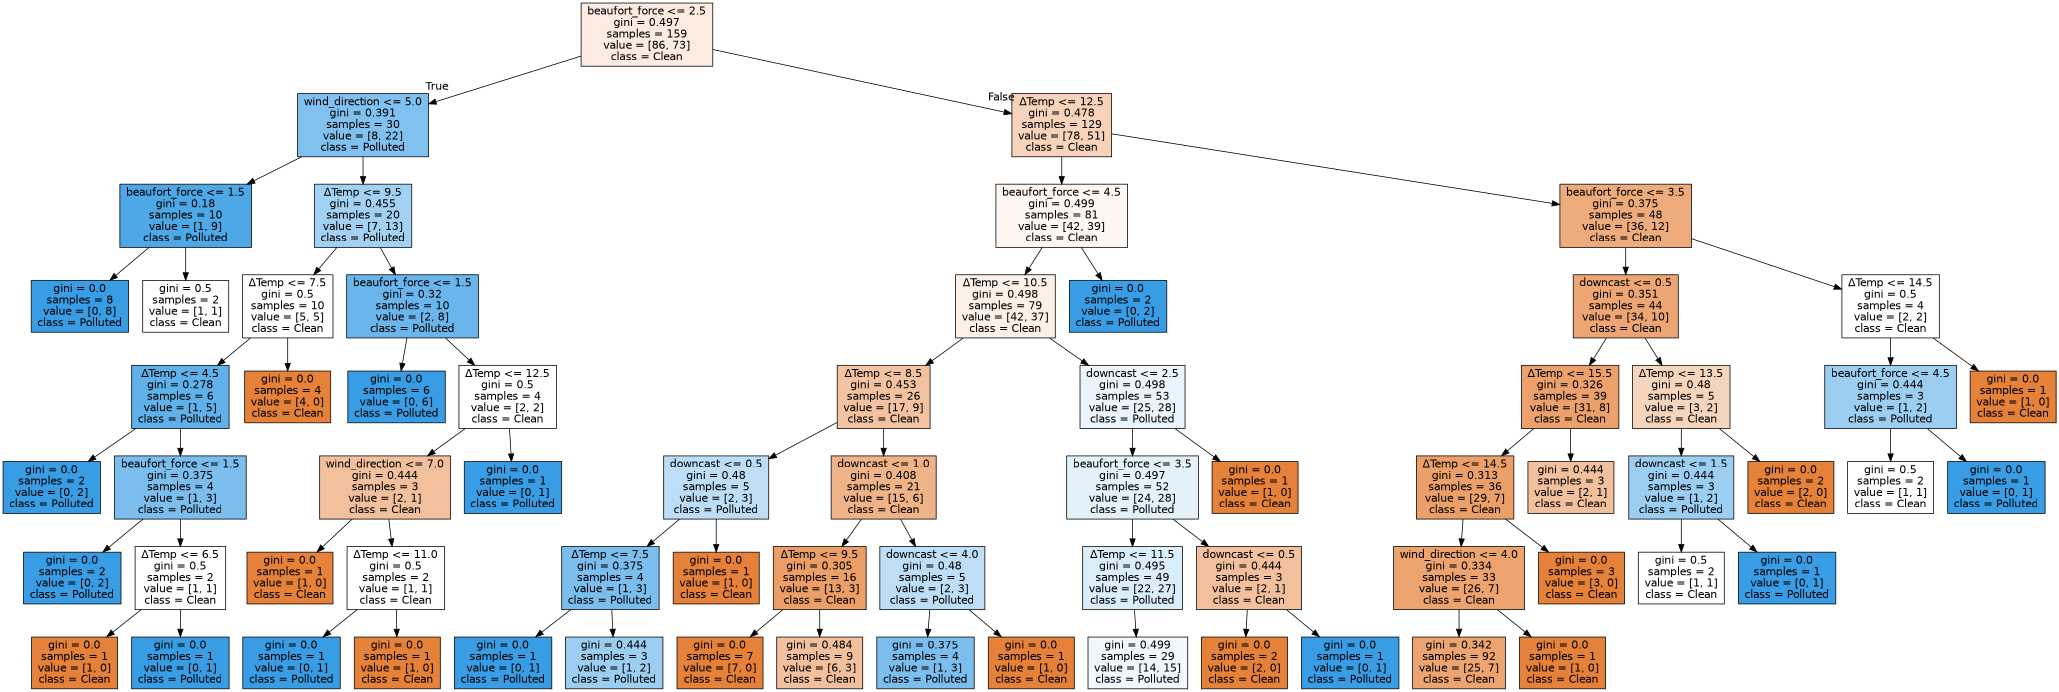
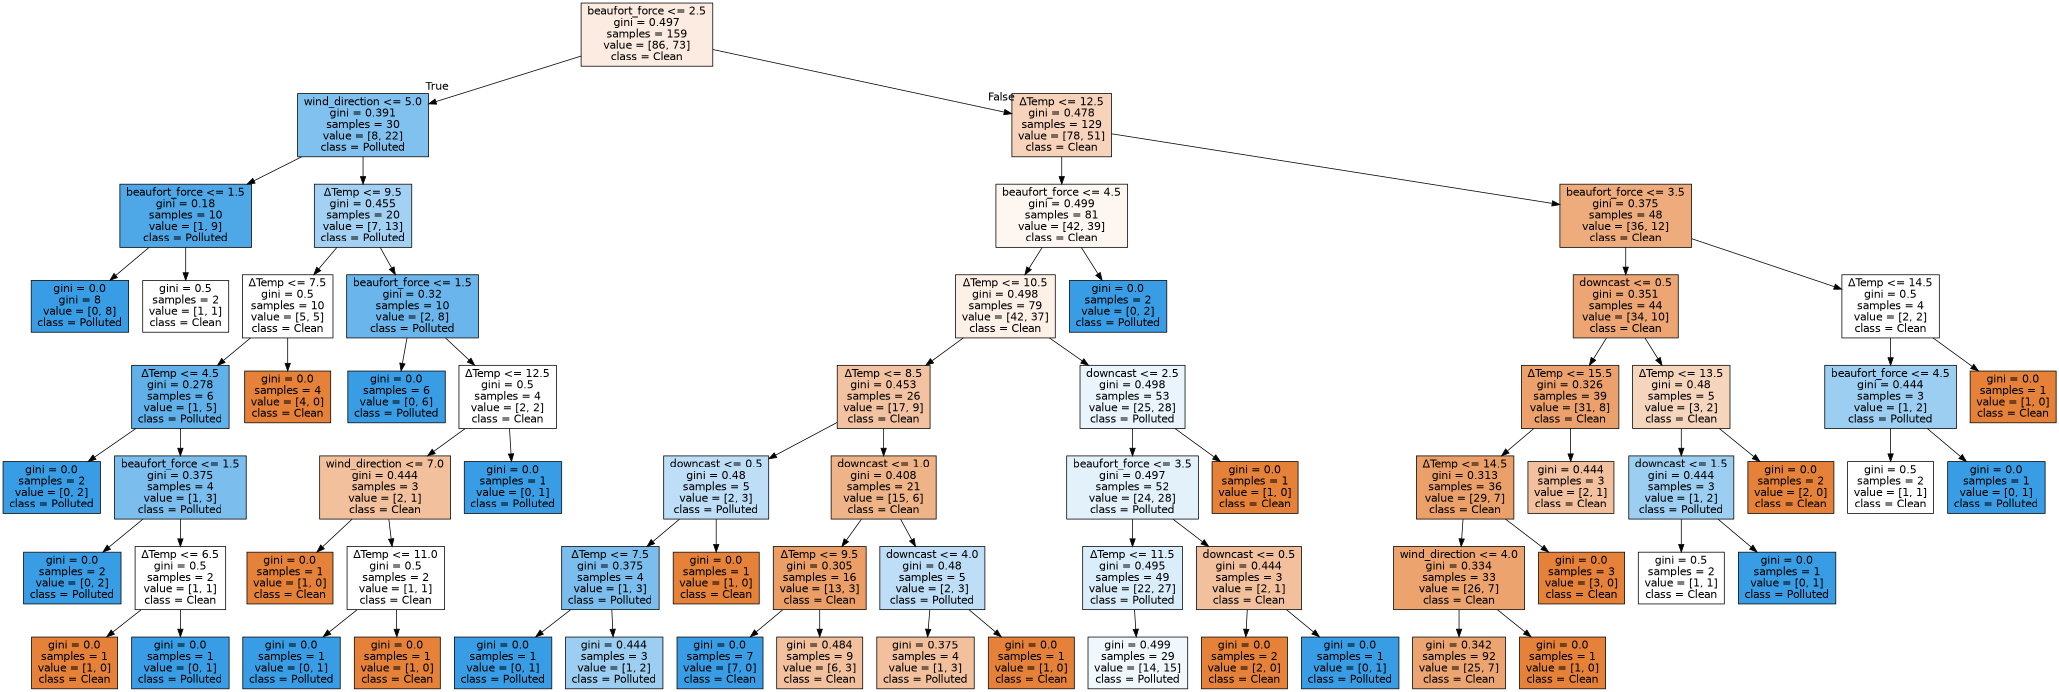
(80, 306) -> (80, 306)
(720, 663) -> (720, 663)
(926, 663) -> (926, 663)
